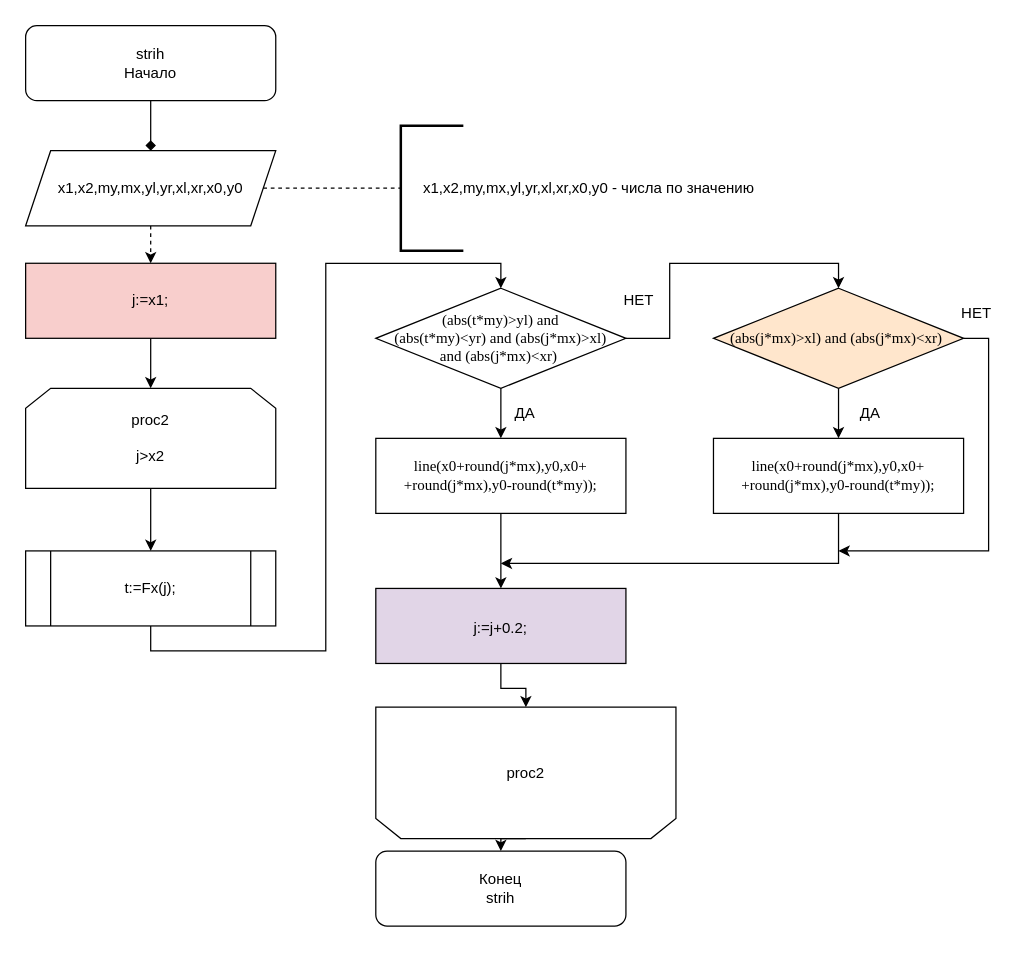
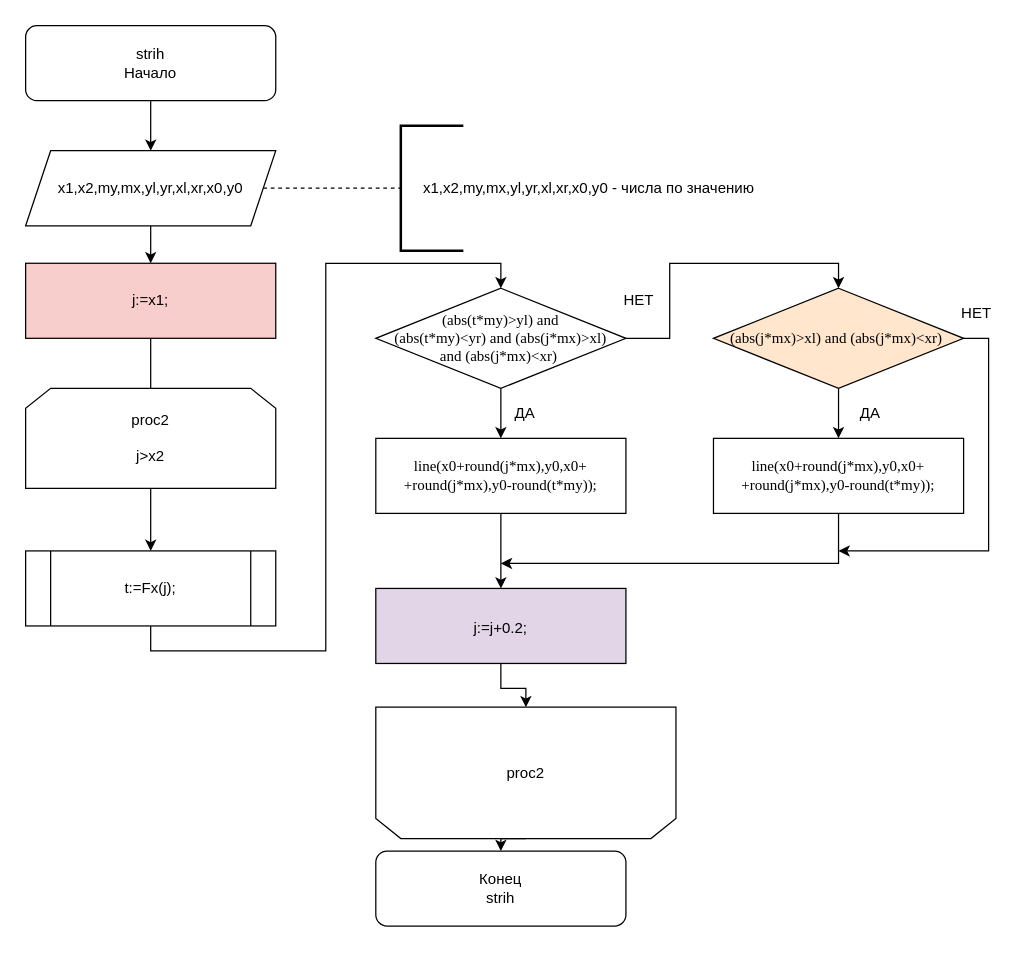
(151, 140) -> (151, 141)
(151, 241) -> (151, 241)
(151, 378) -> (151, 381)
